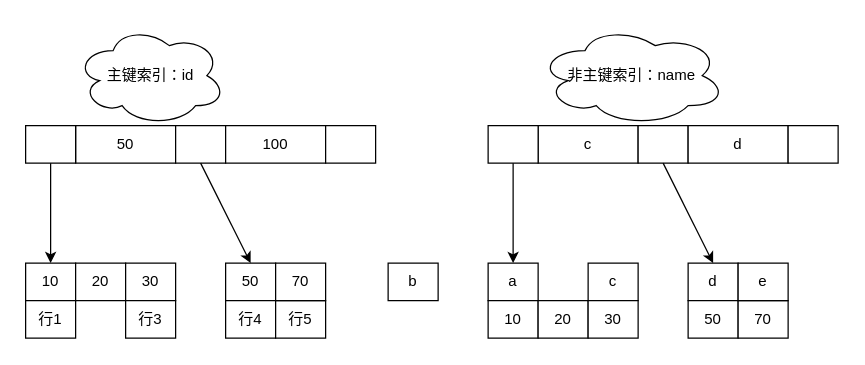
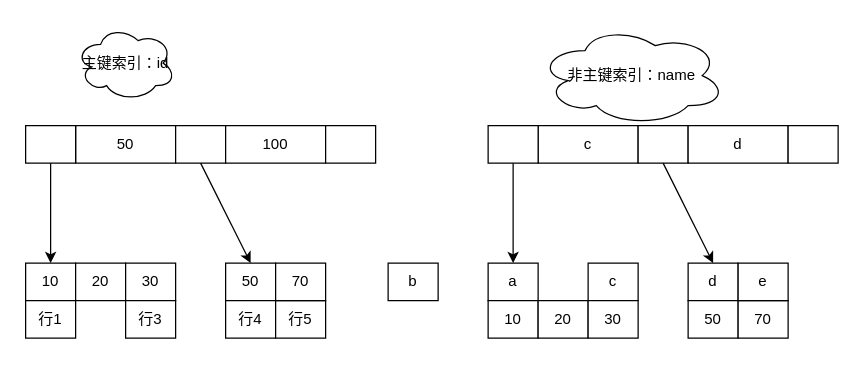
(151, 76) -> (126, 63)
